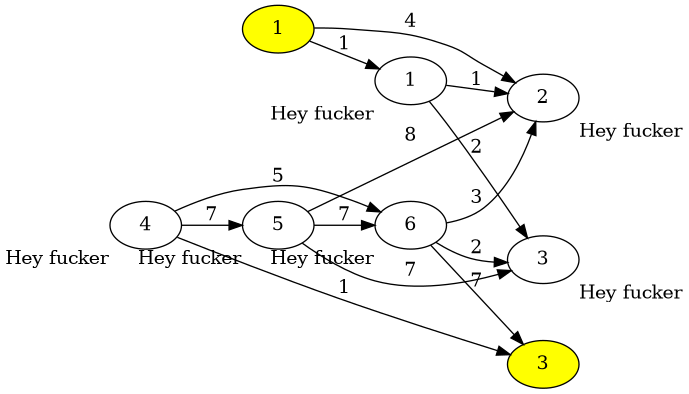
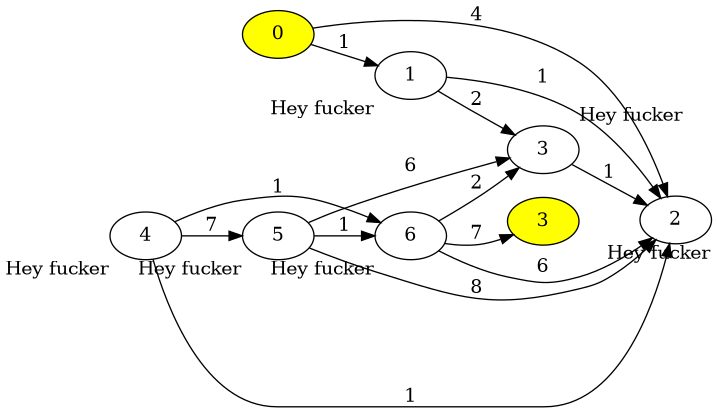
(278, 29) -> (278, 34)
(278, 177) -> (278, 187)
none -> (604, 182)
(477, 198) -> (543, 267)
(345, 215) -> (345, 226)
(411, 271) -> (411, 166)
(336, 297) -> (411, 407)
